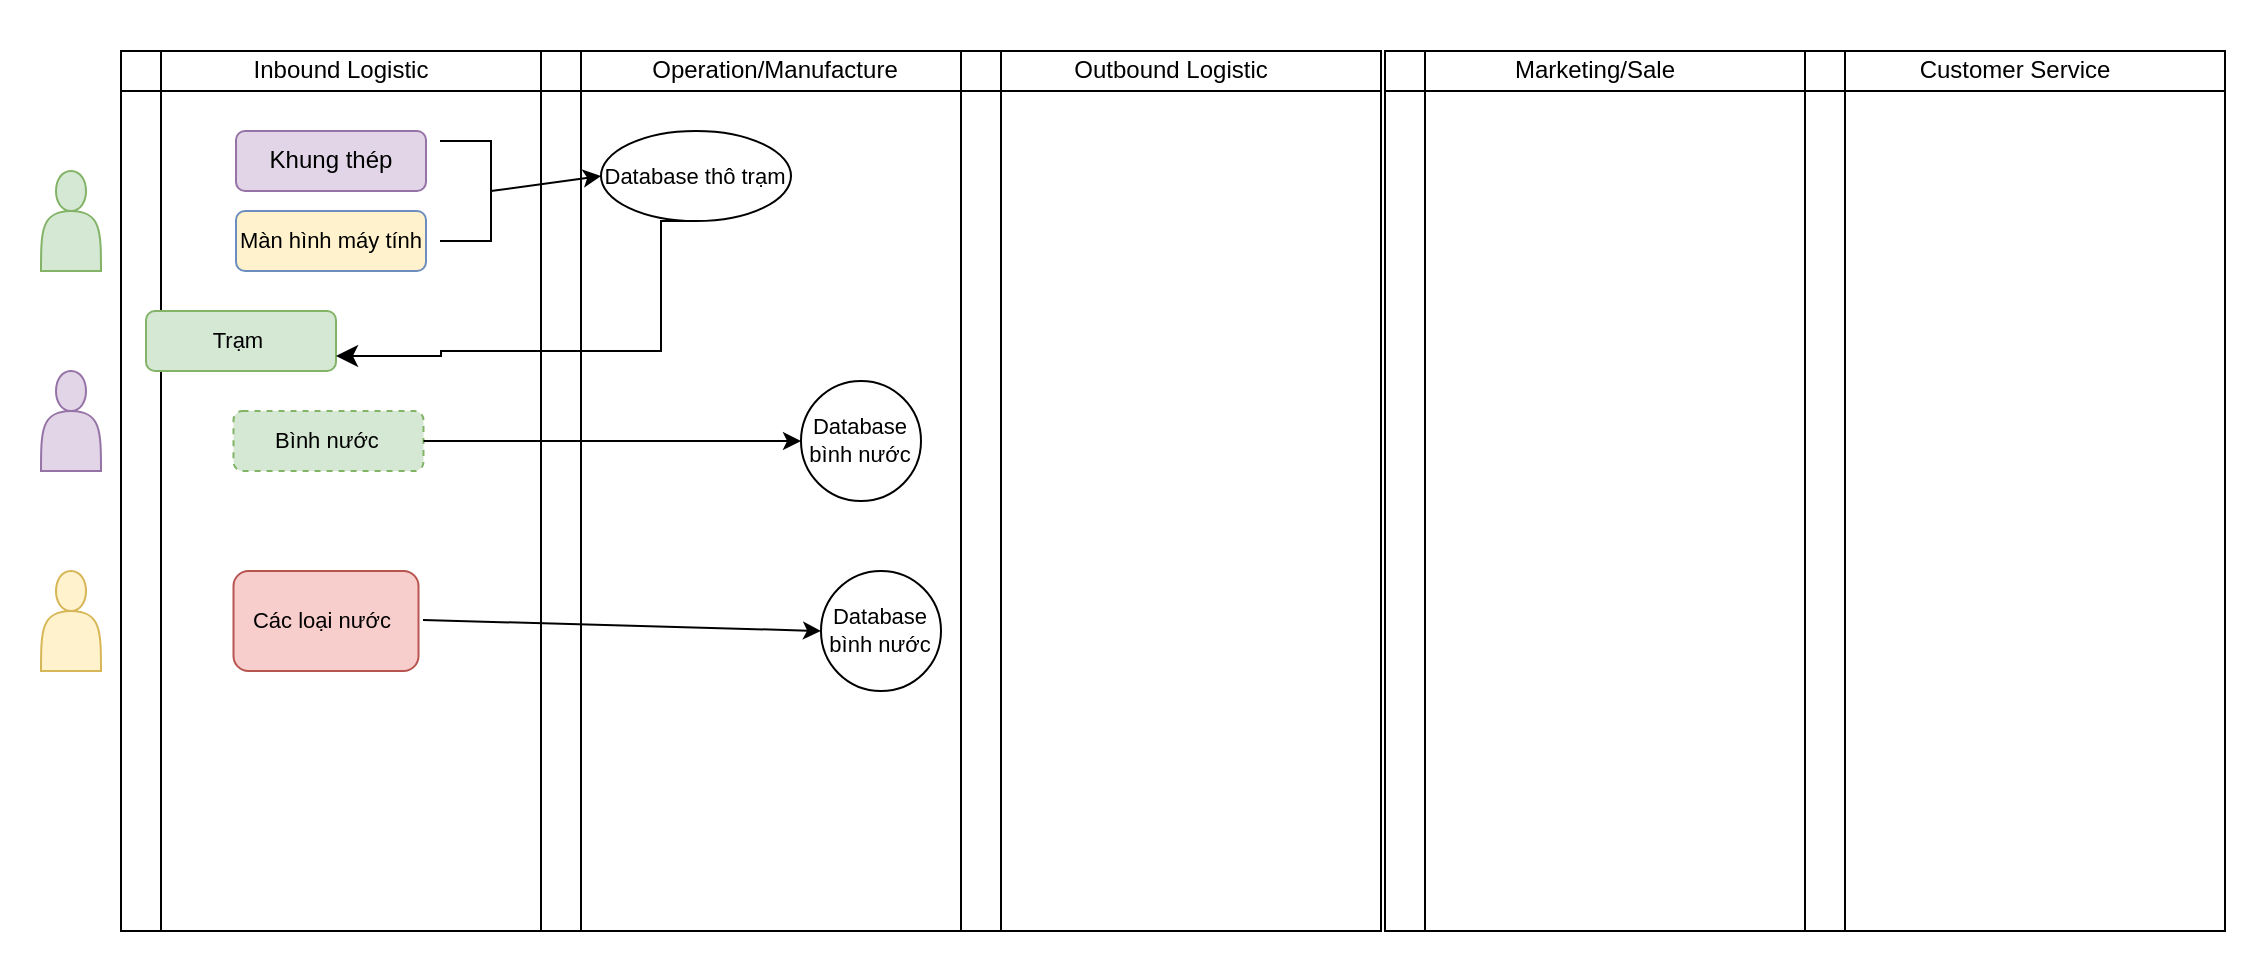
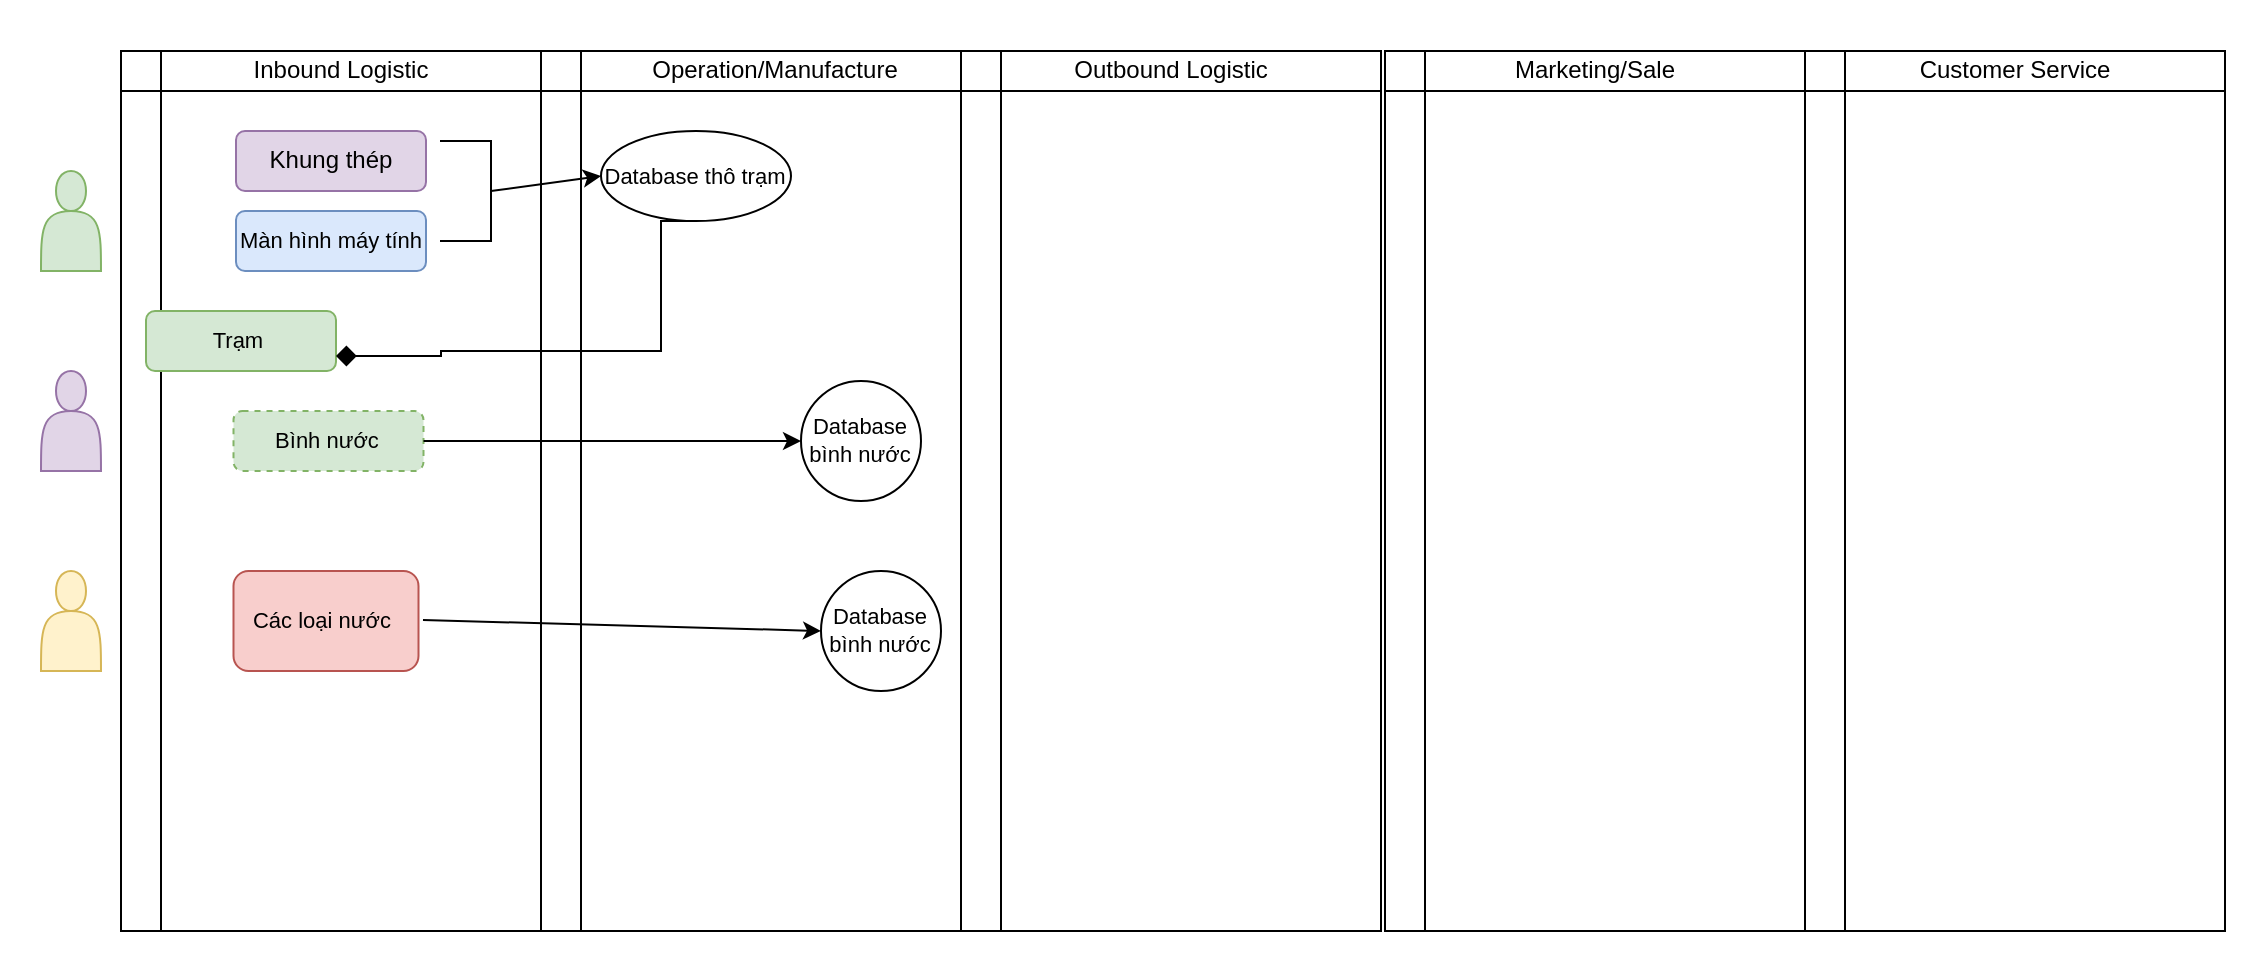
(331, 241) -> (331, 241)
(354, 356) -> (356, 356)
